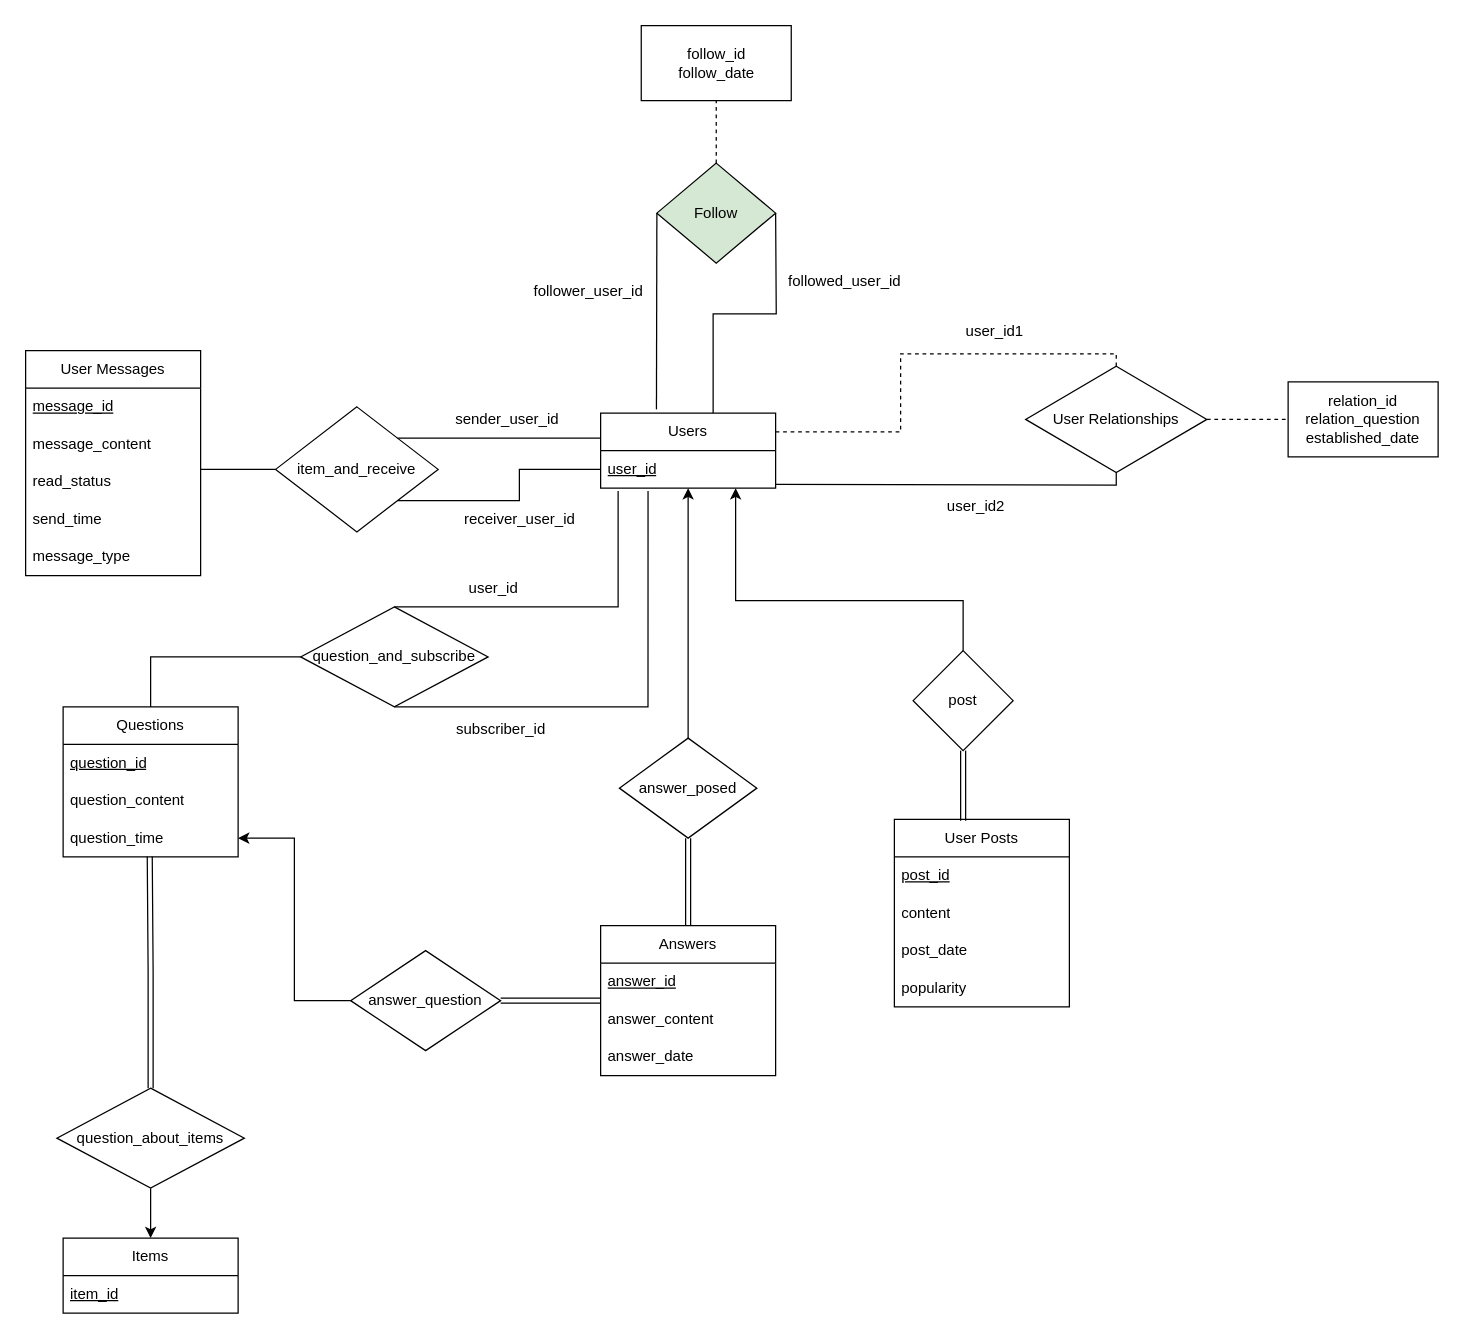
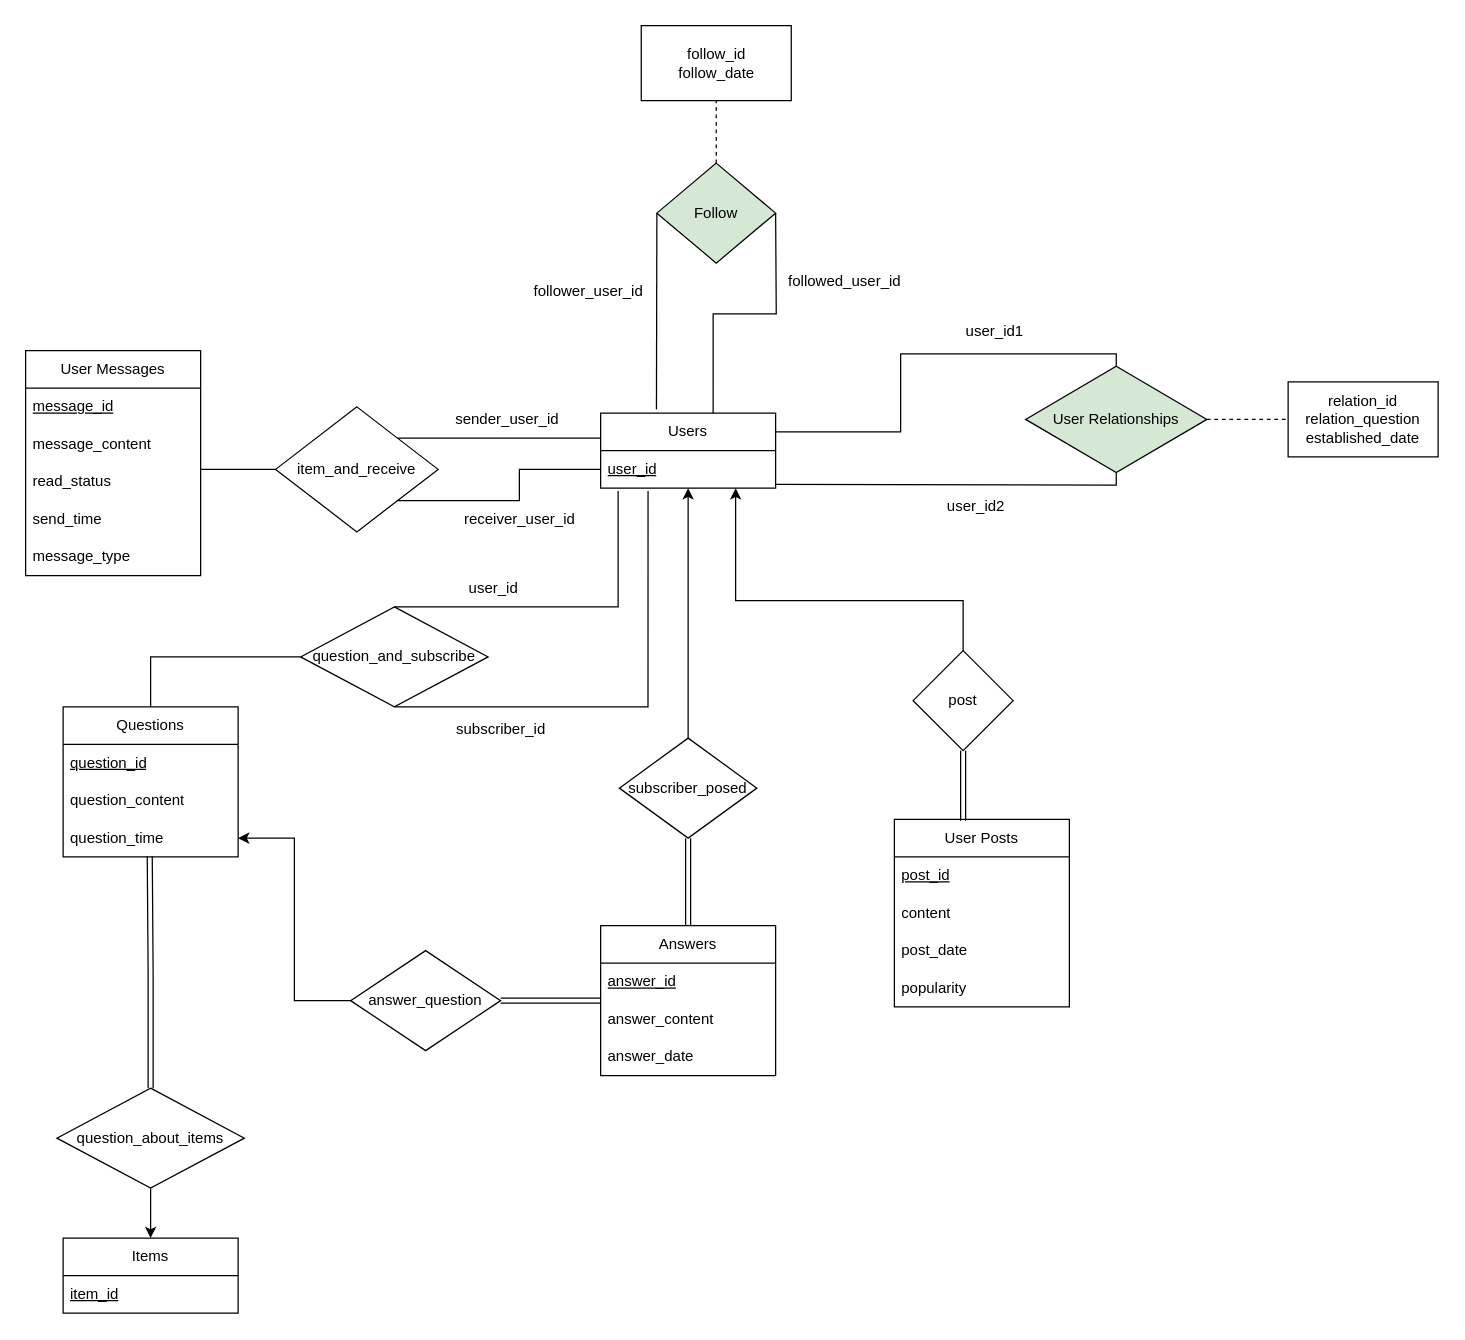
(913, 354) -> (913, 354)
(1116, 419) -> (1116, 419)
(688, 788) -> (688, 788)
